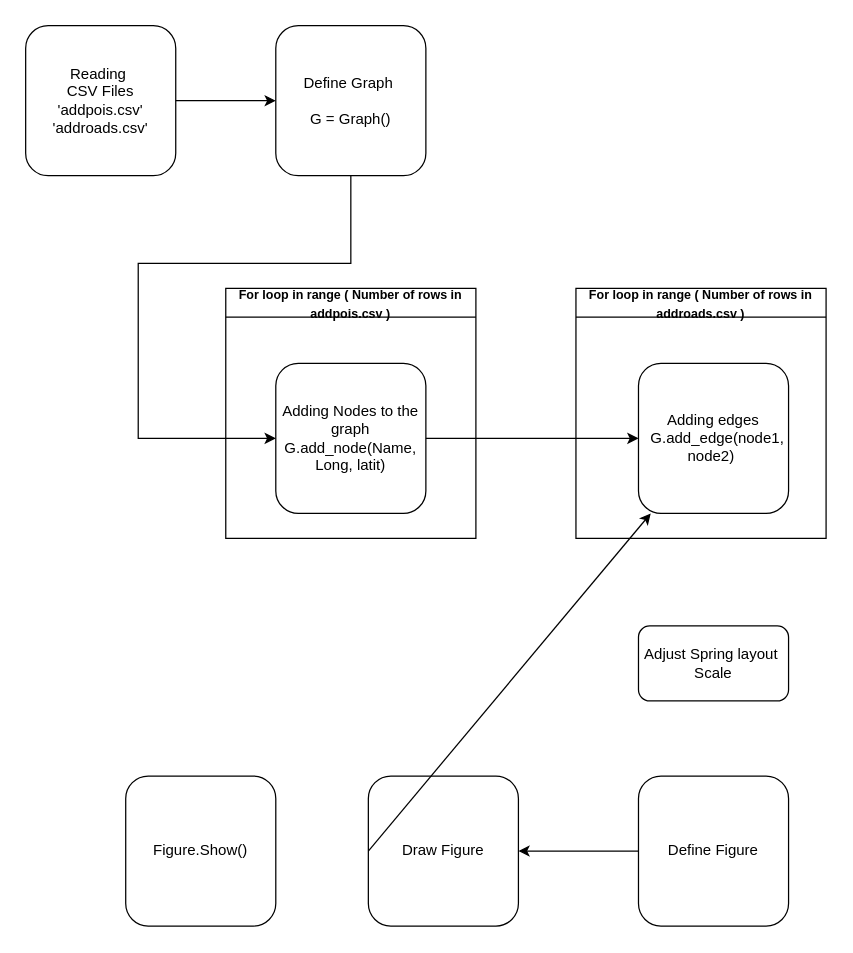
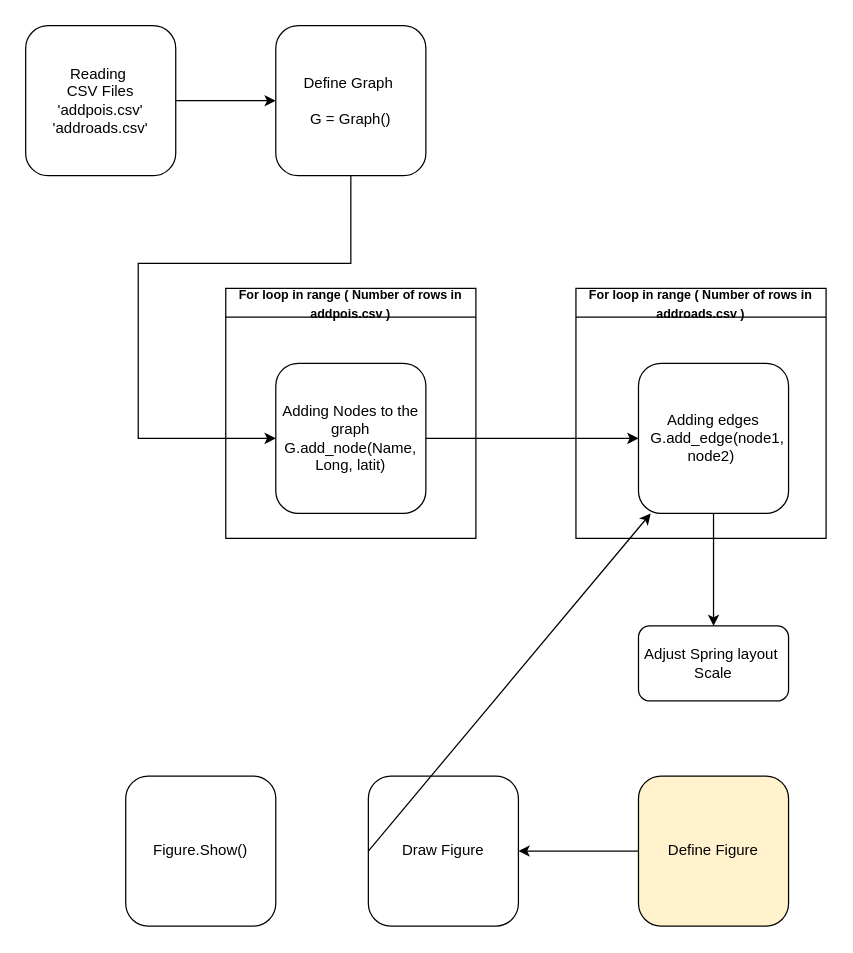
none -> (713, 565)
(713, 851) -> (713, 851)
